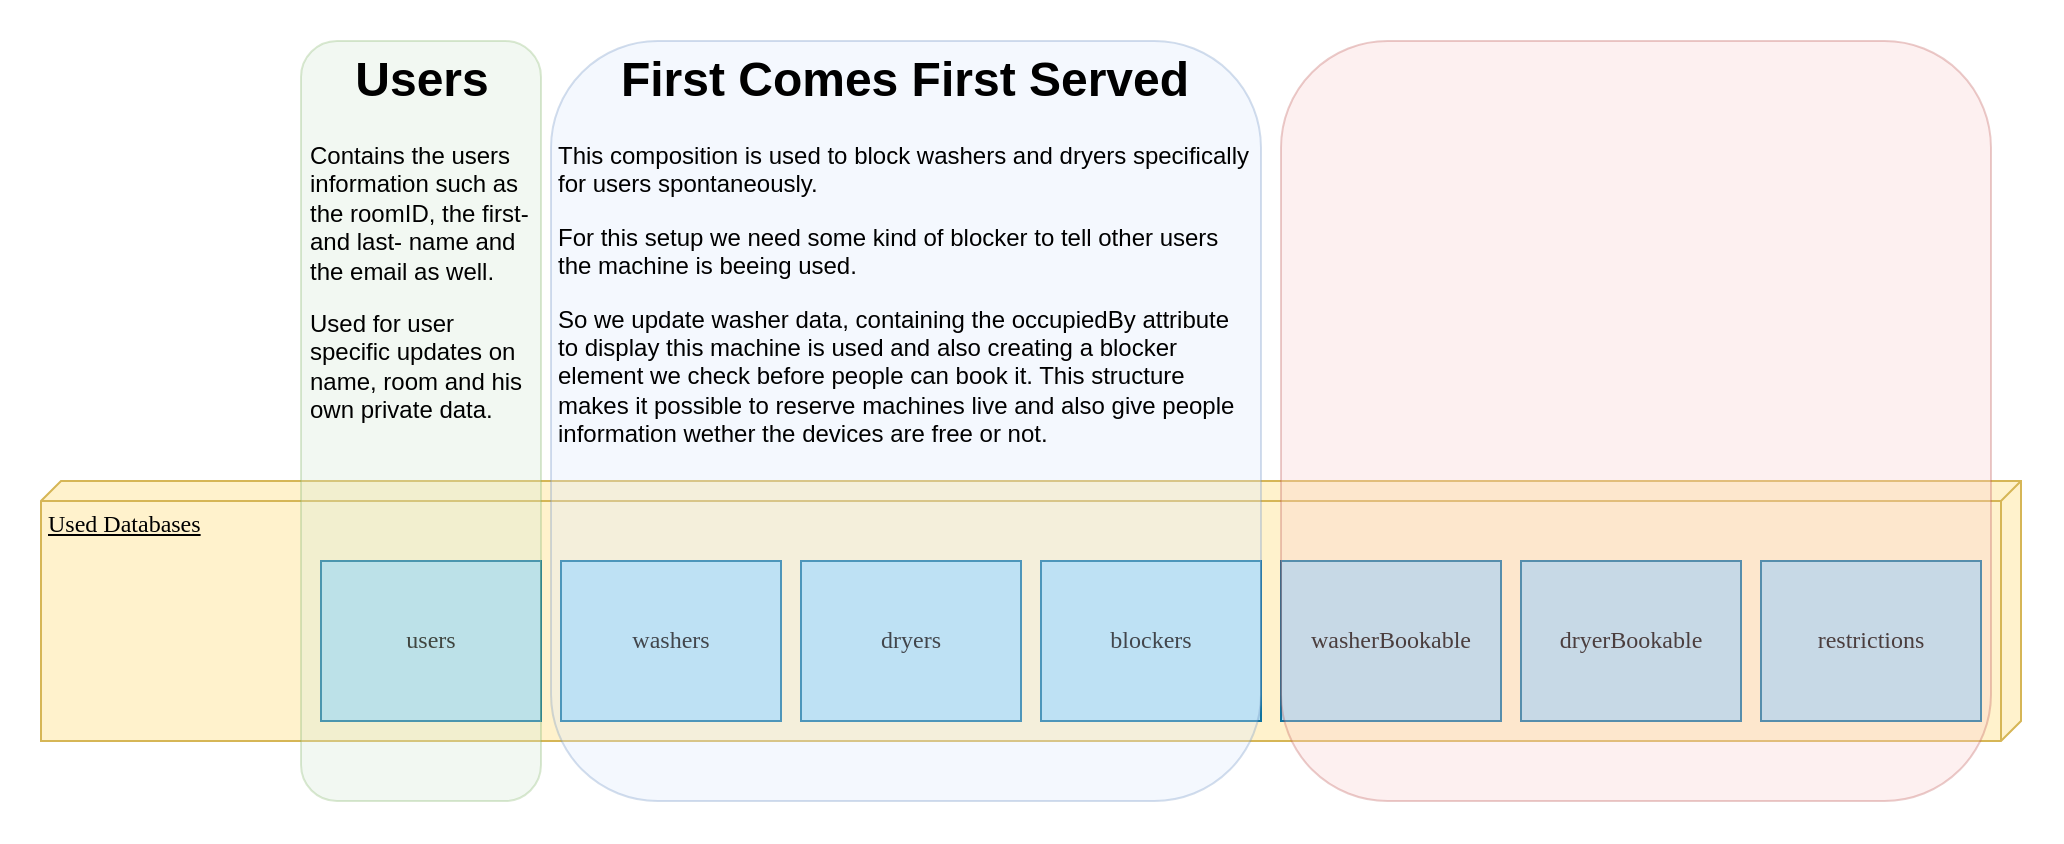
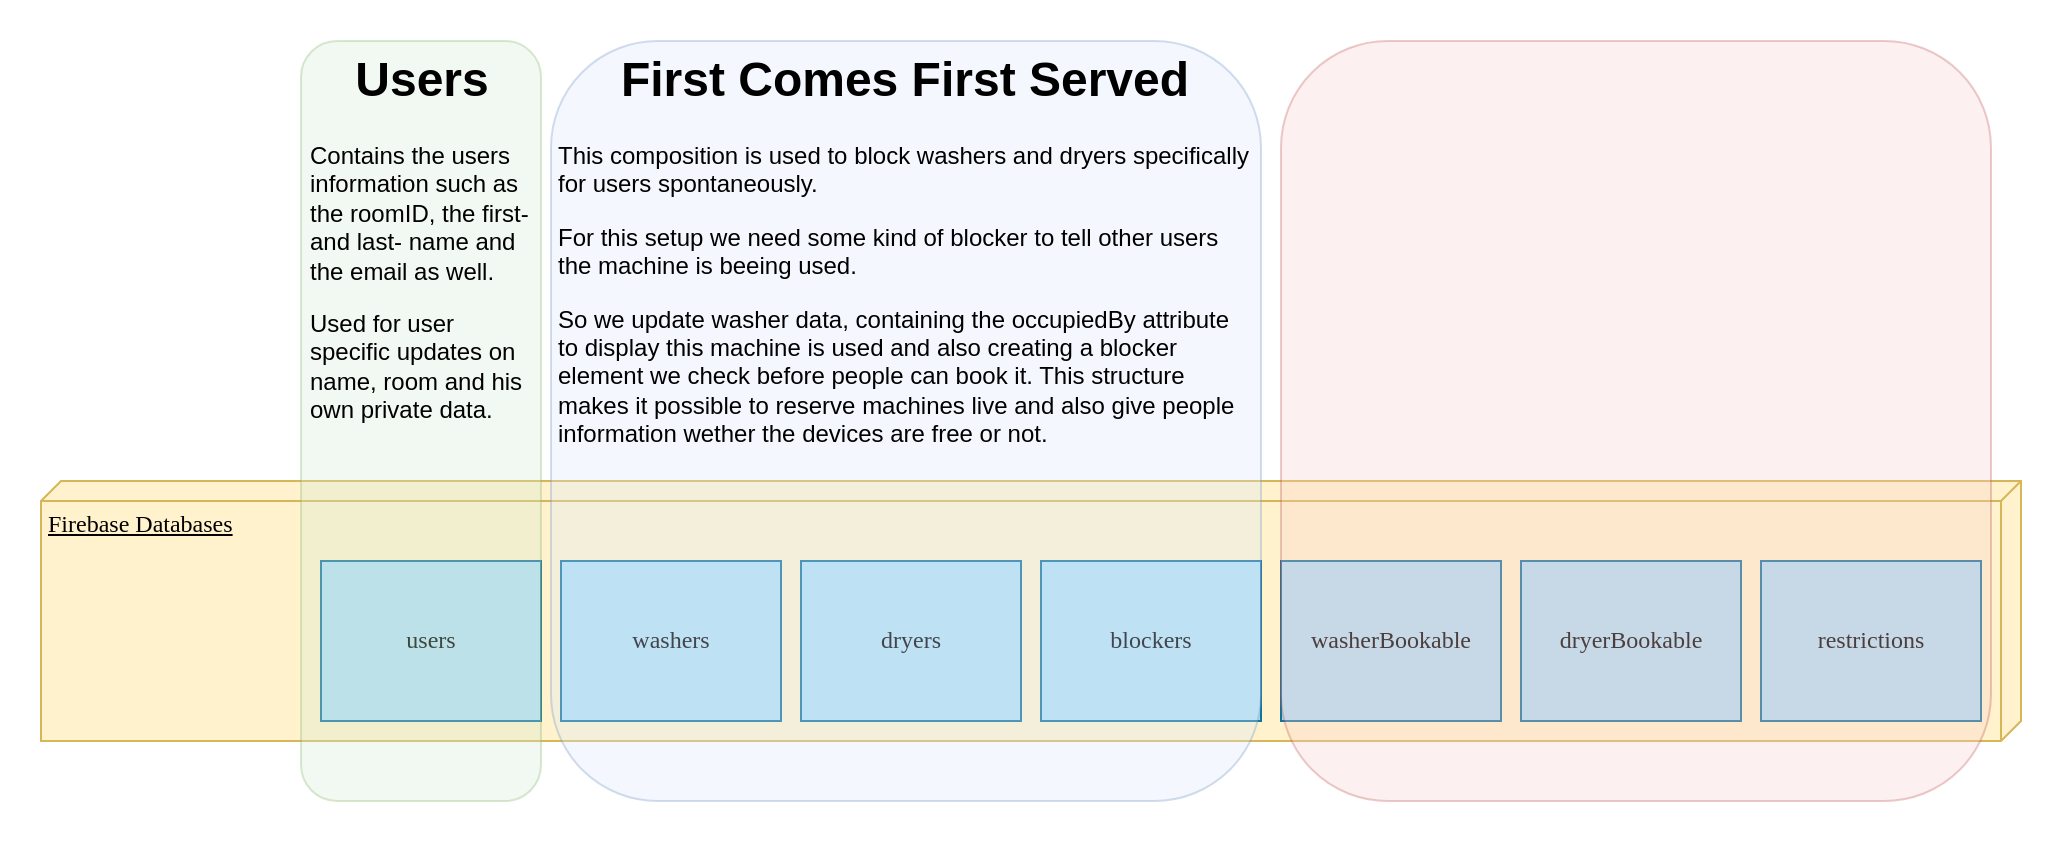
(140, 525) -> (164, 525)
